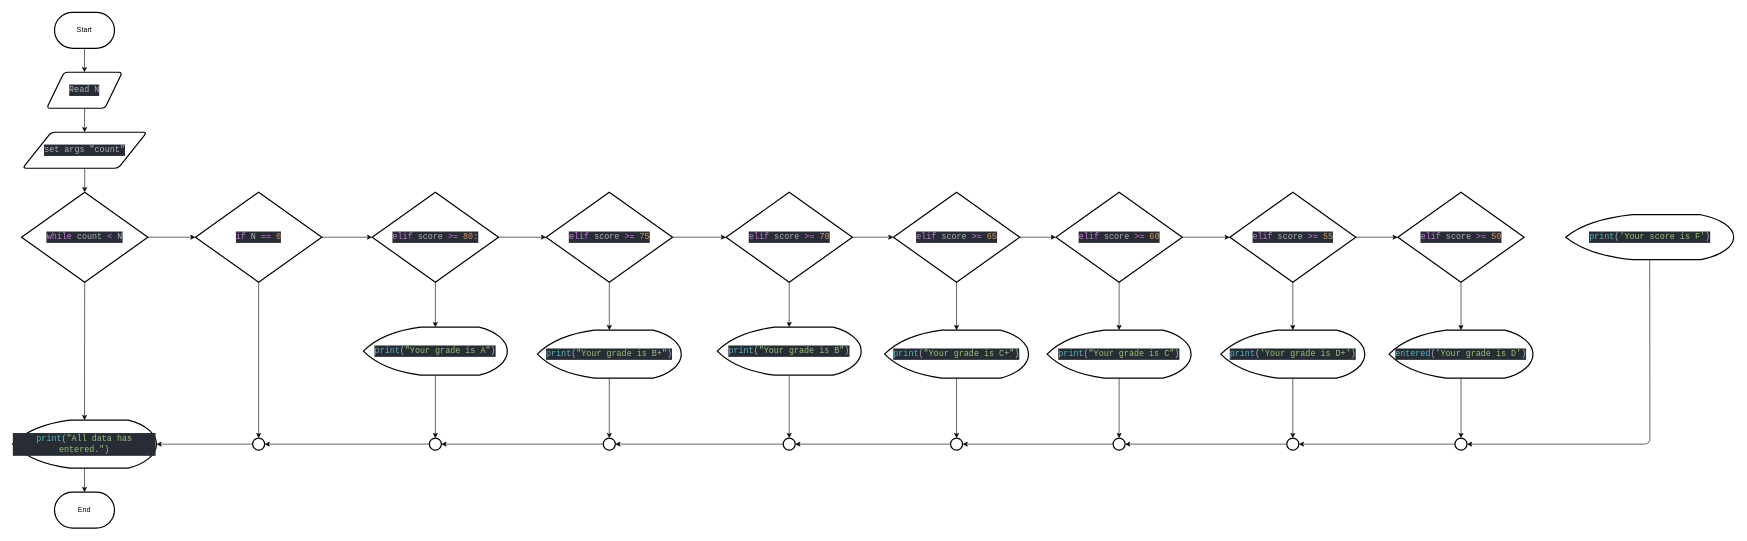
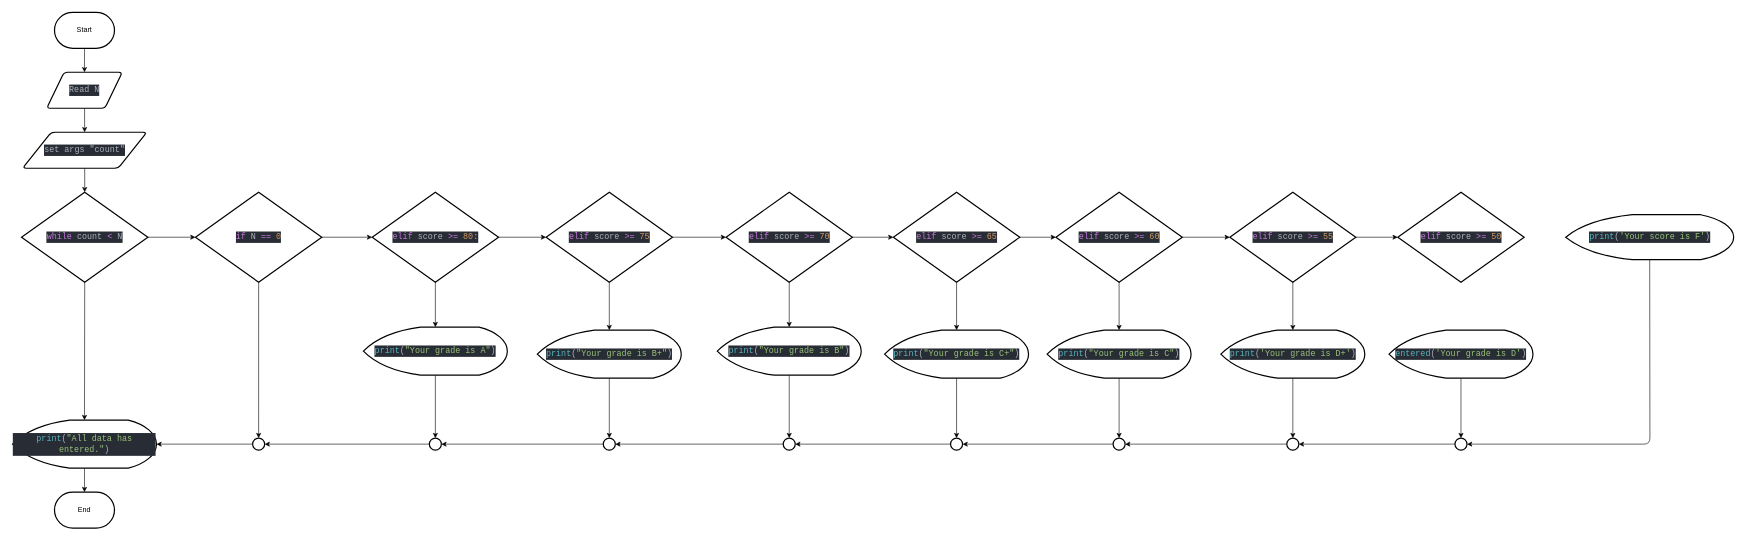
(1461, 324) -> none
